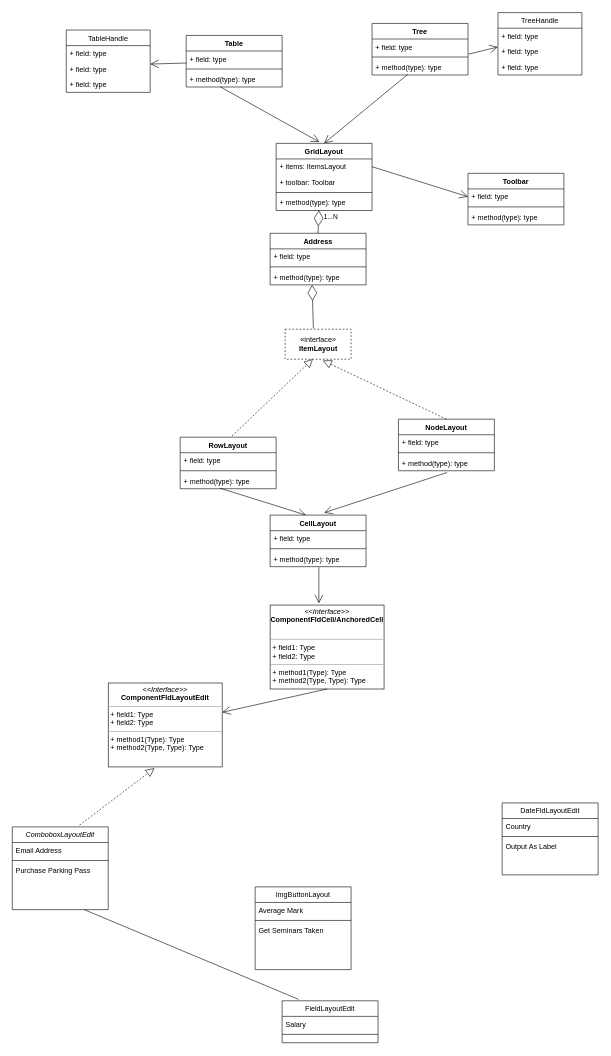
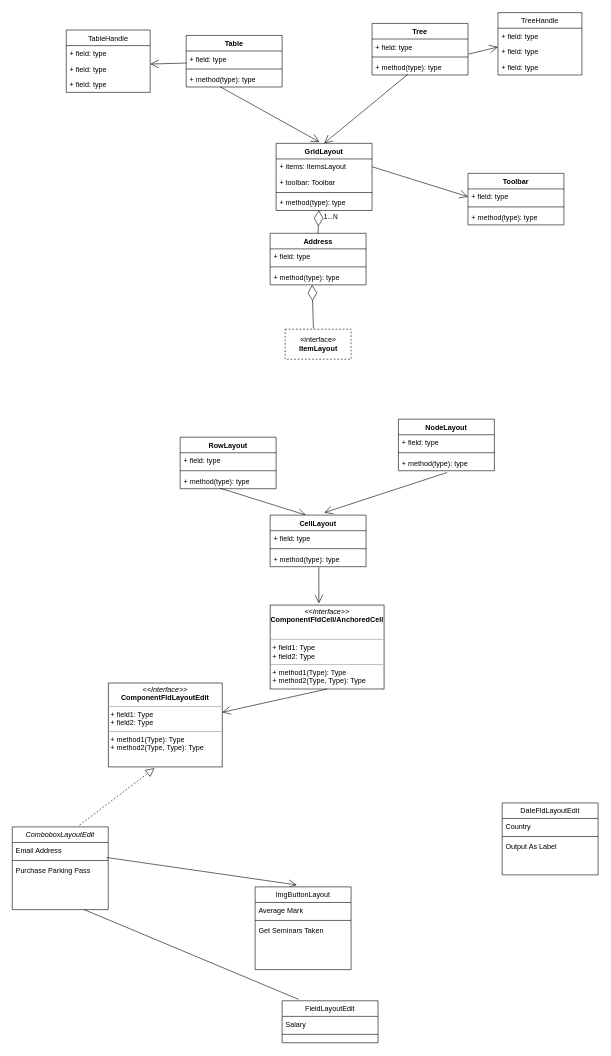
(389, 392) -> none
(269, 401) -> none
none -> (203, 872)
